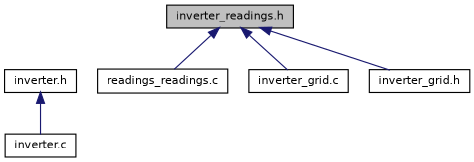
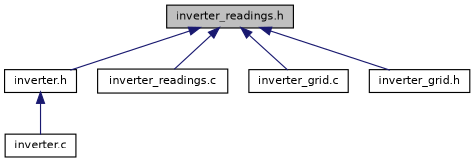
none -> (130, 51)
(163, 81) -> (163, 81)
